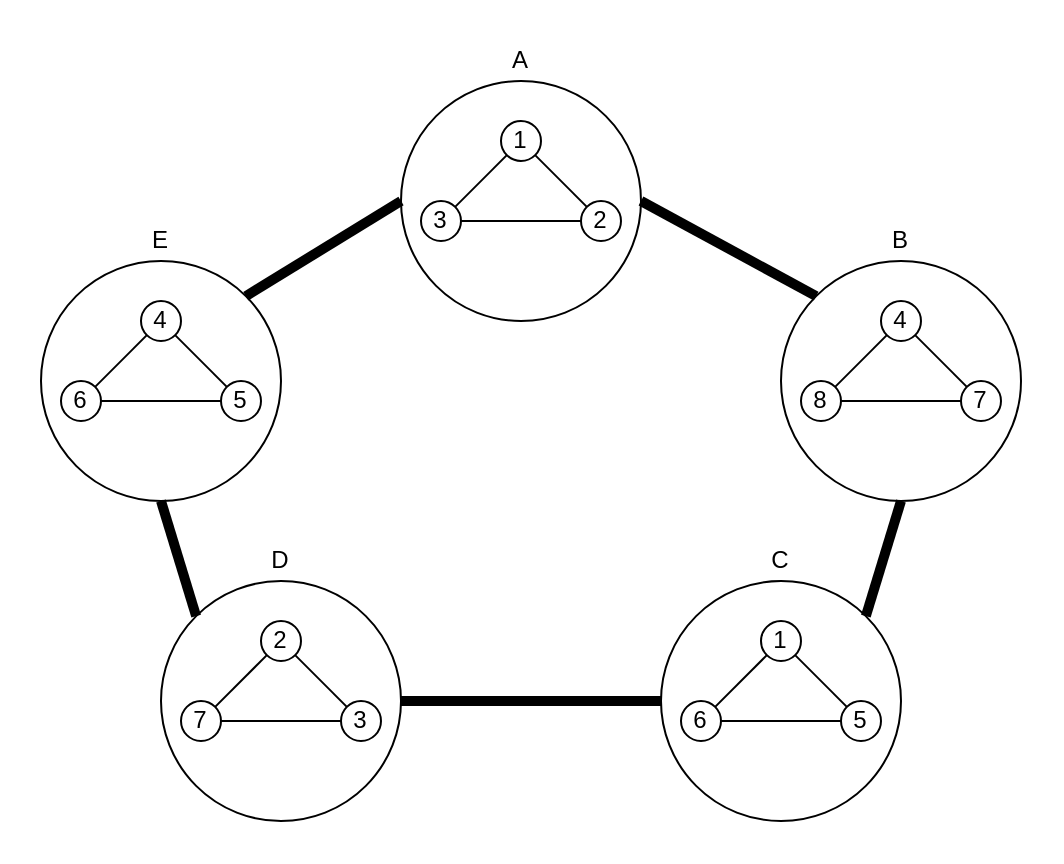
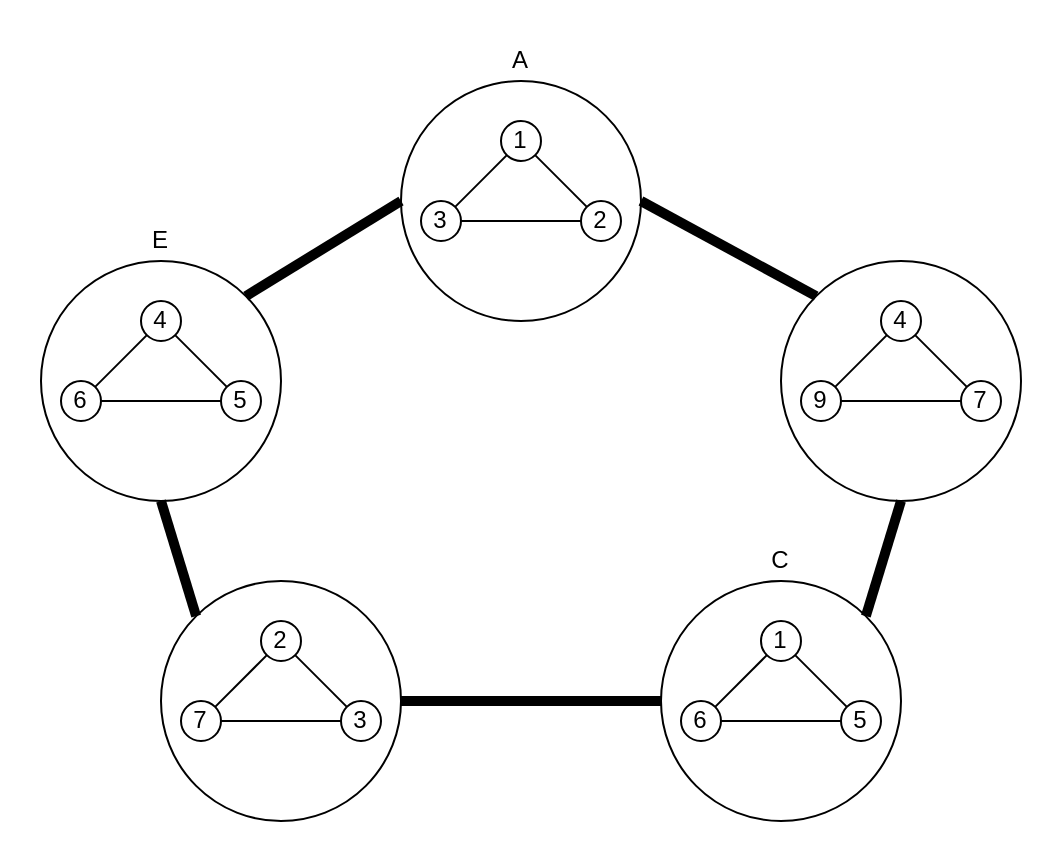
(901, 241) -> none
(821, 401) -> (821, 401)
(281, 561) -> none
